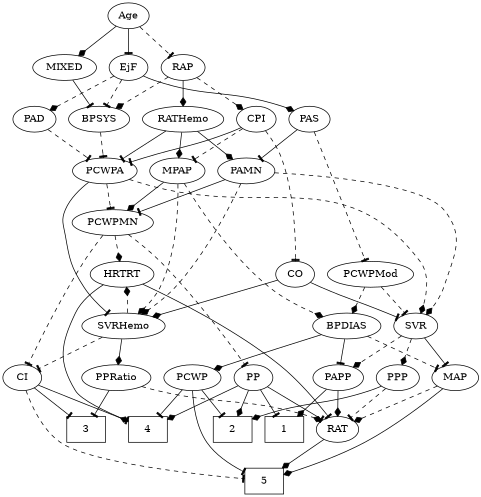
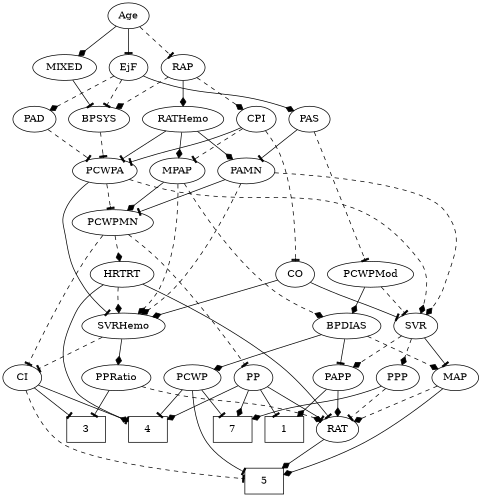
(361, 296) -> (361, 296)
(128, 304) -> (118, 296)
(401, 352) -> (401, 352)
(233, 429) -> (233, 429)
